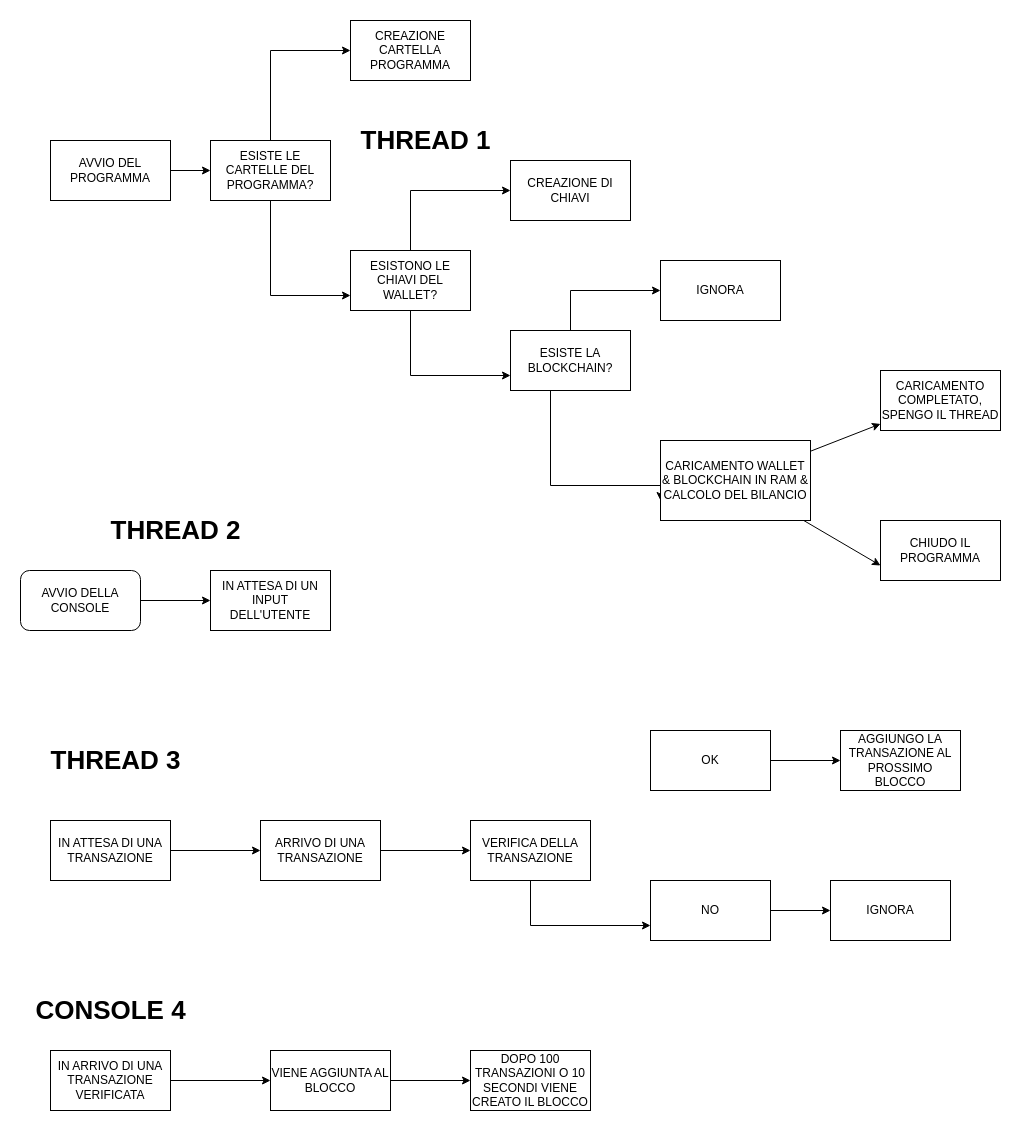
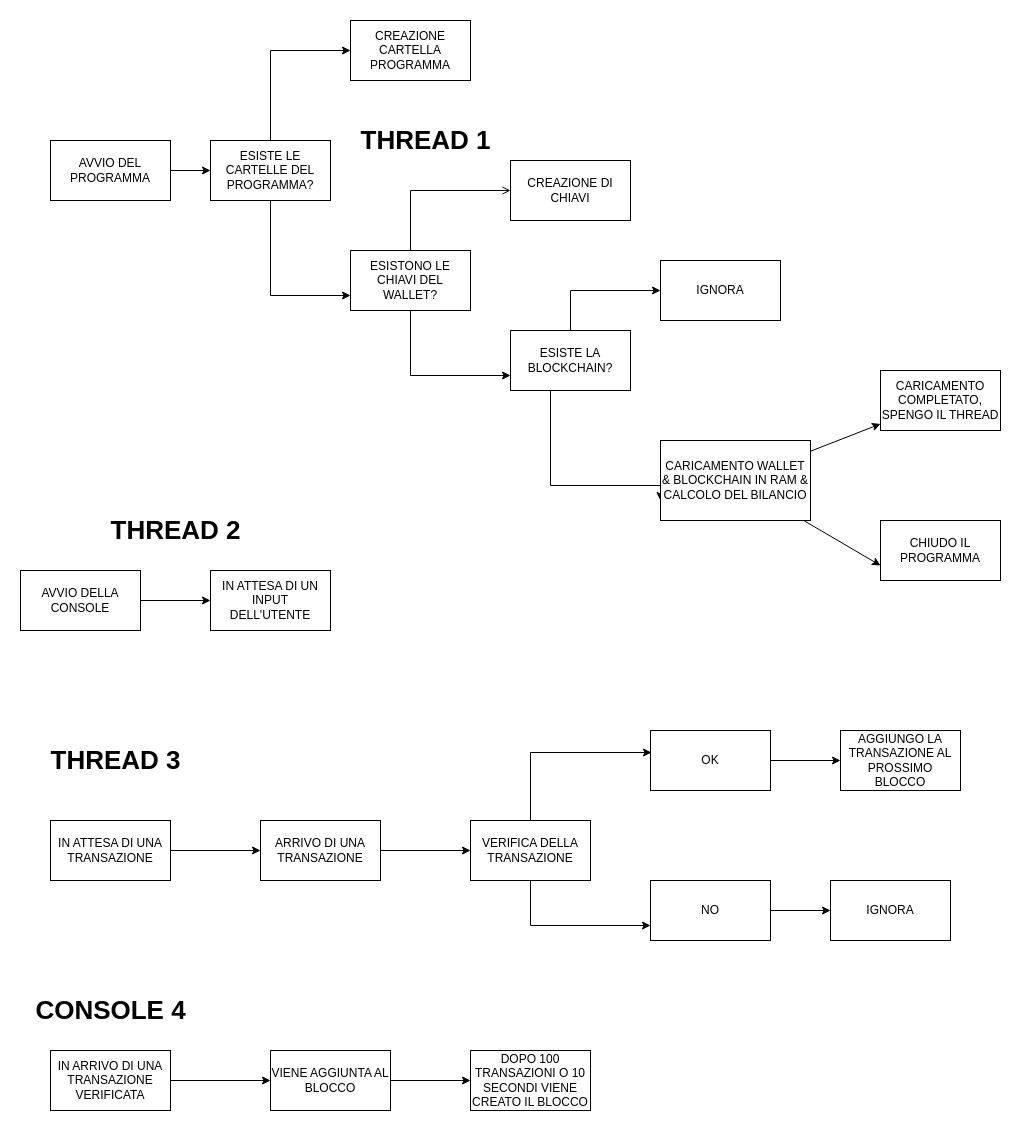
(502, 191) -> (504, 191)
(81, 601) -> (81, 601)
none -> (554, 753)
